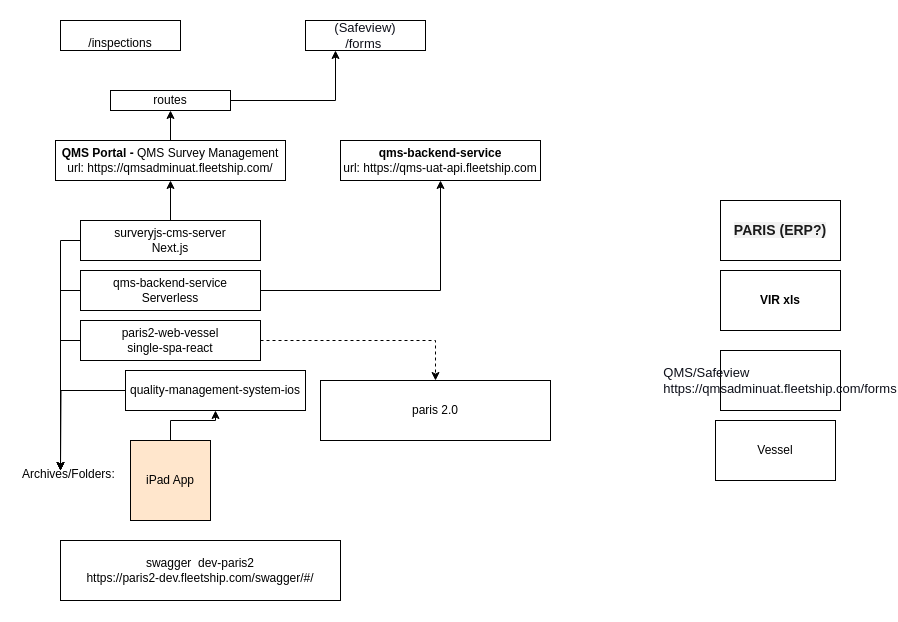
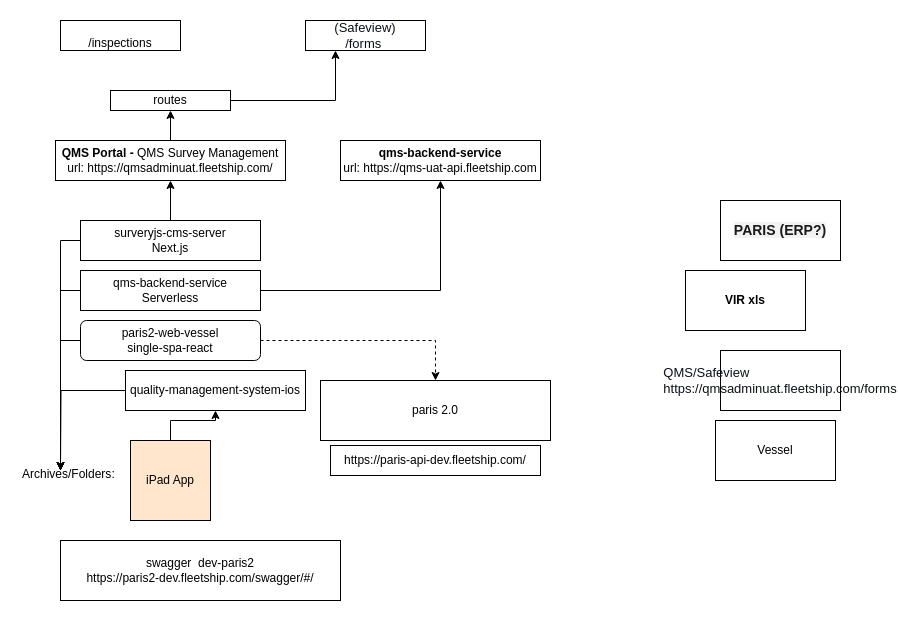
(781, 301) -> (746, 301)
(171, 341) -> (171, 341)
none -> (436, 461)
